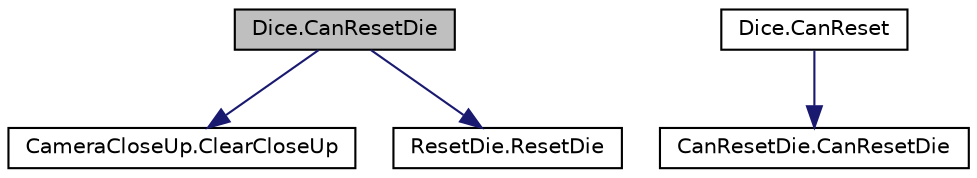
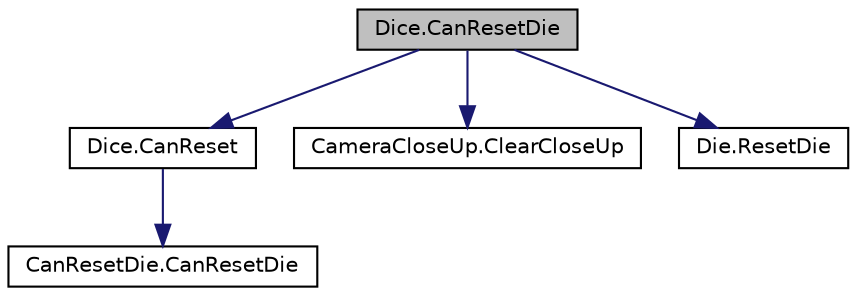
none -> (325, 85)
(508, 148) -> (764, 148)
